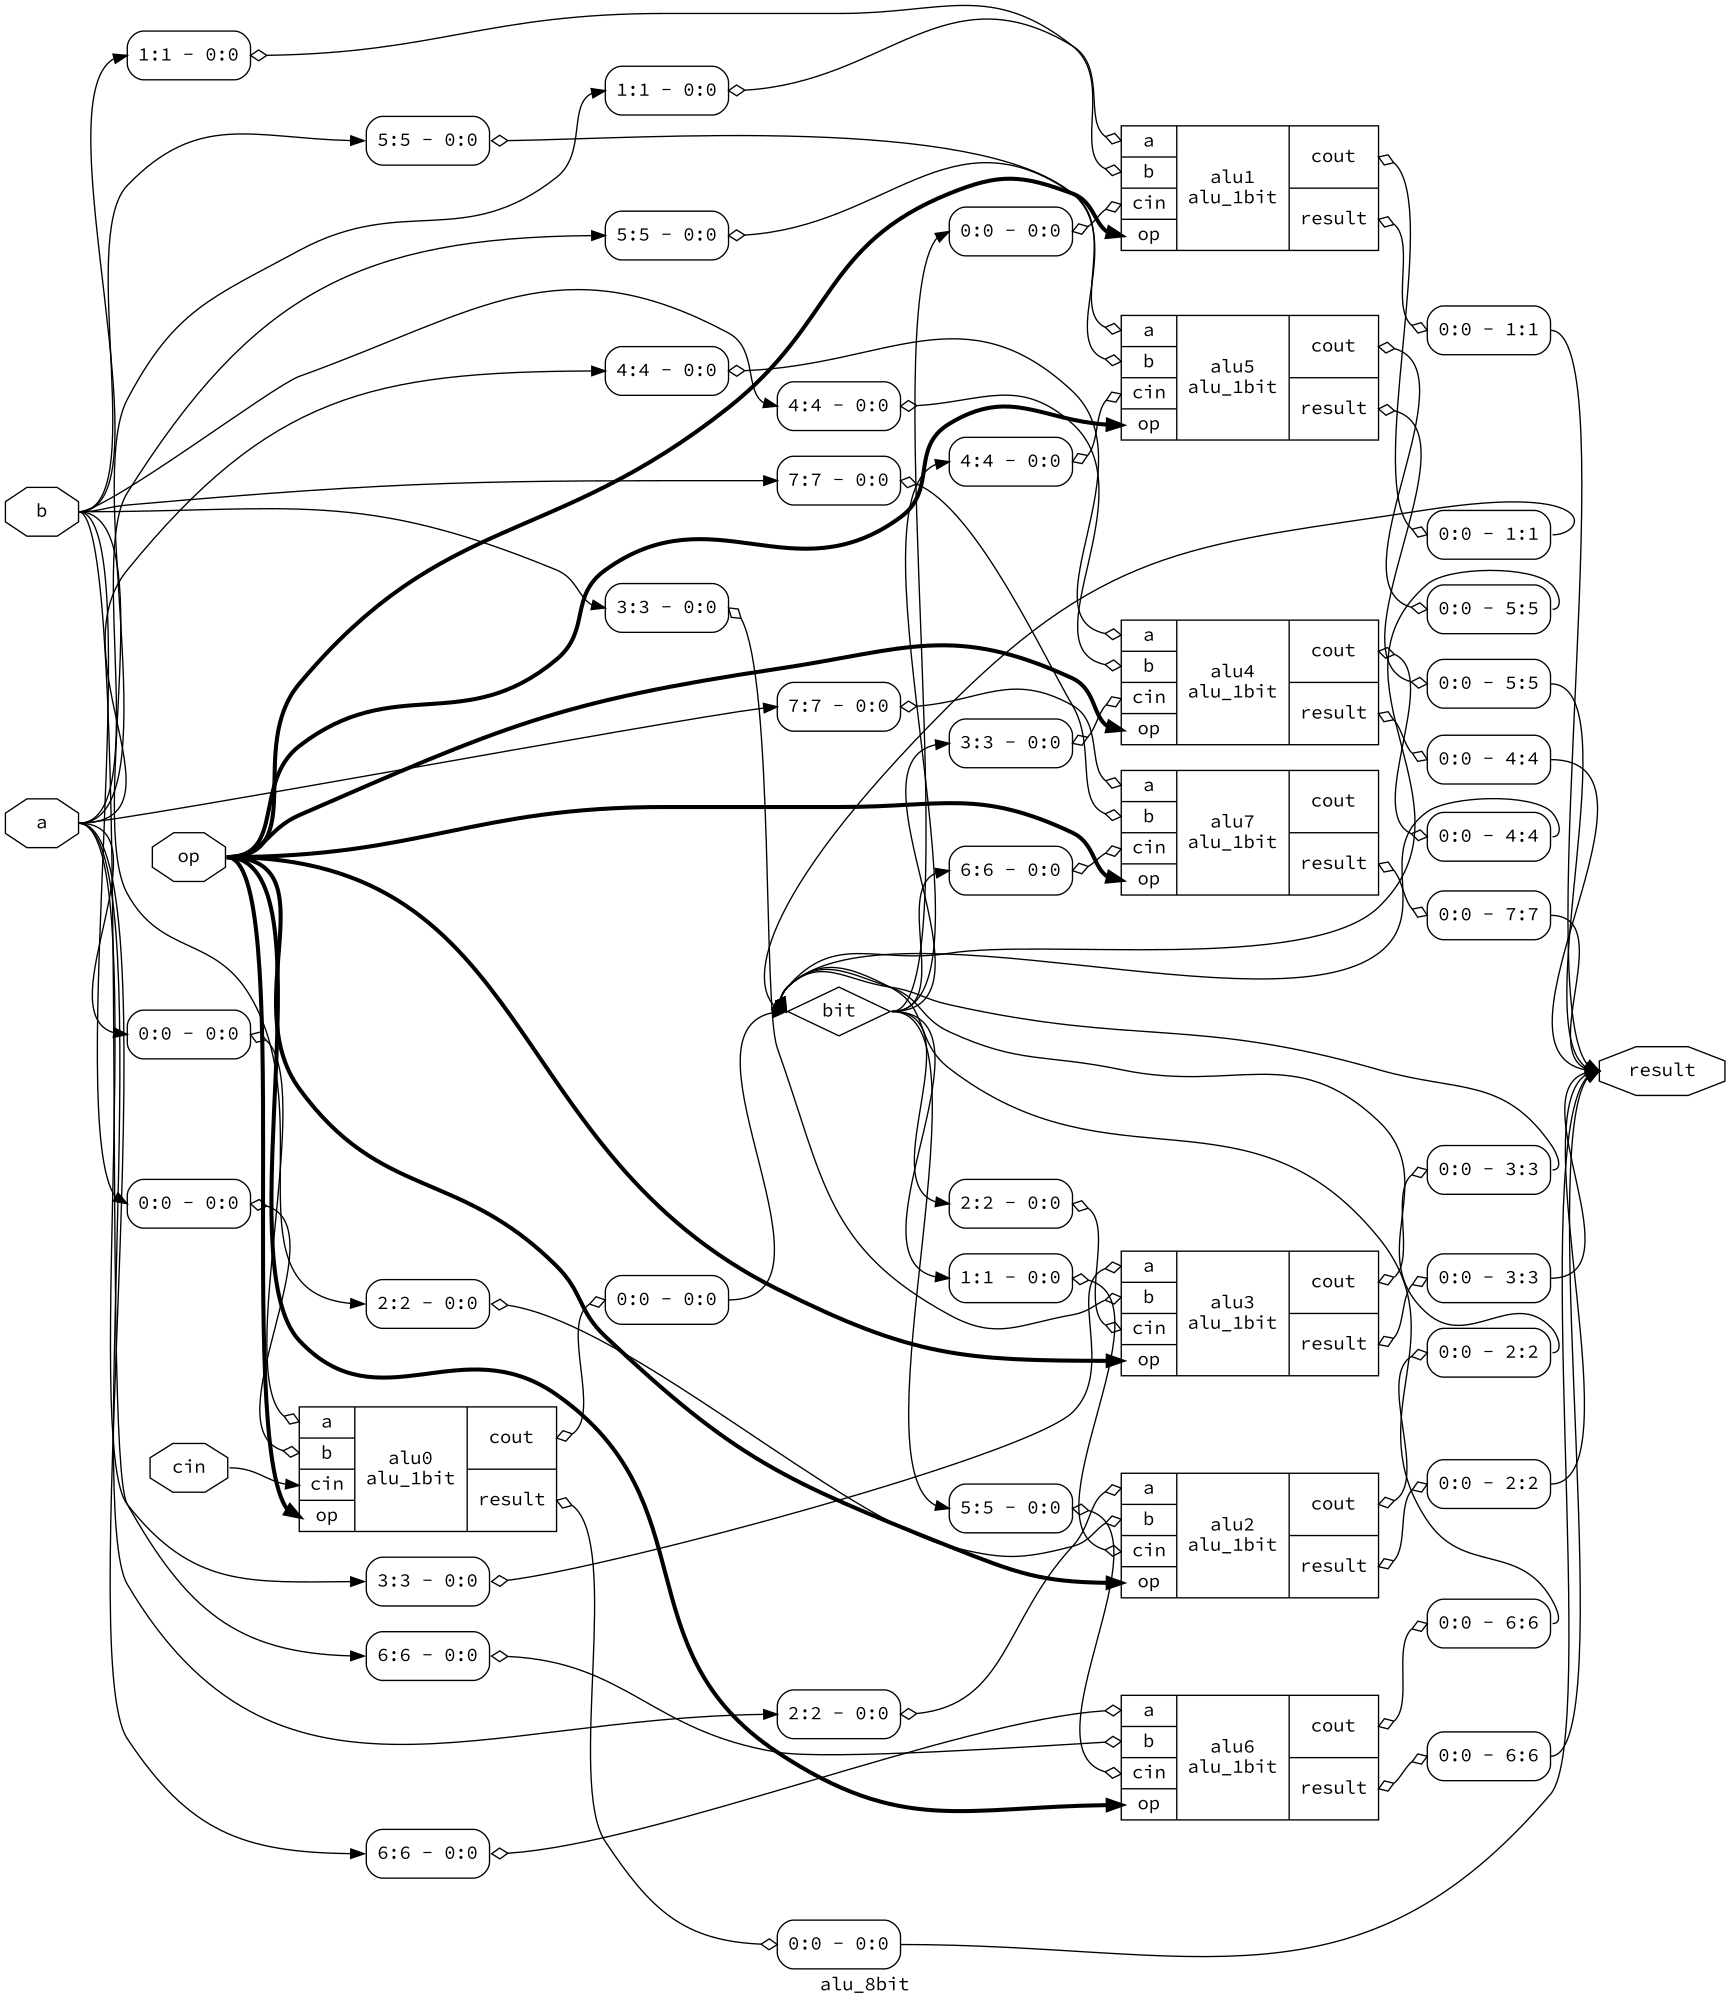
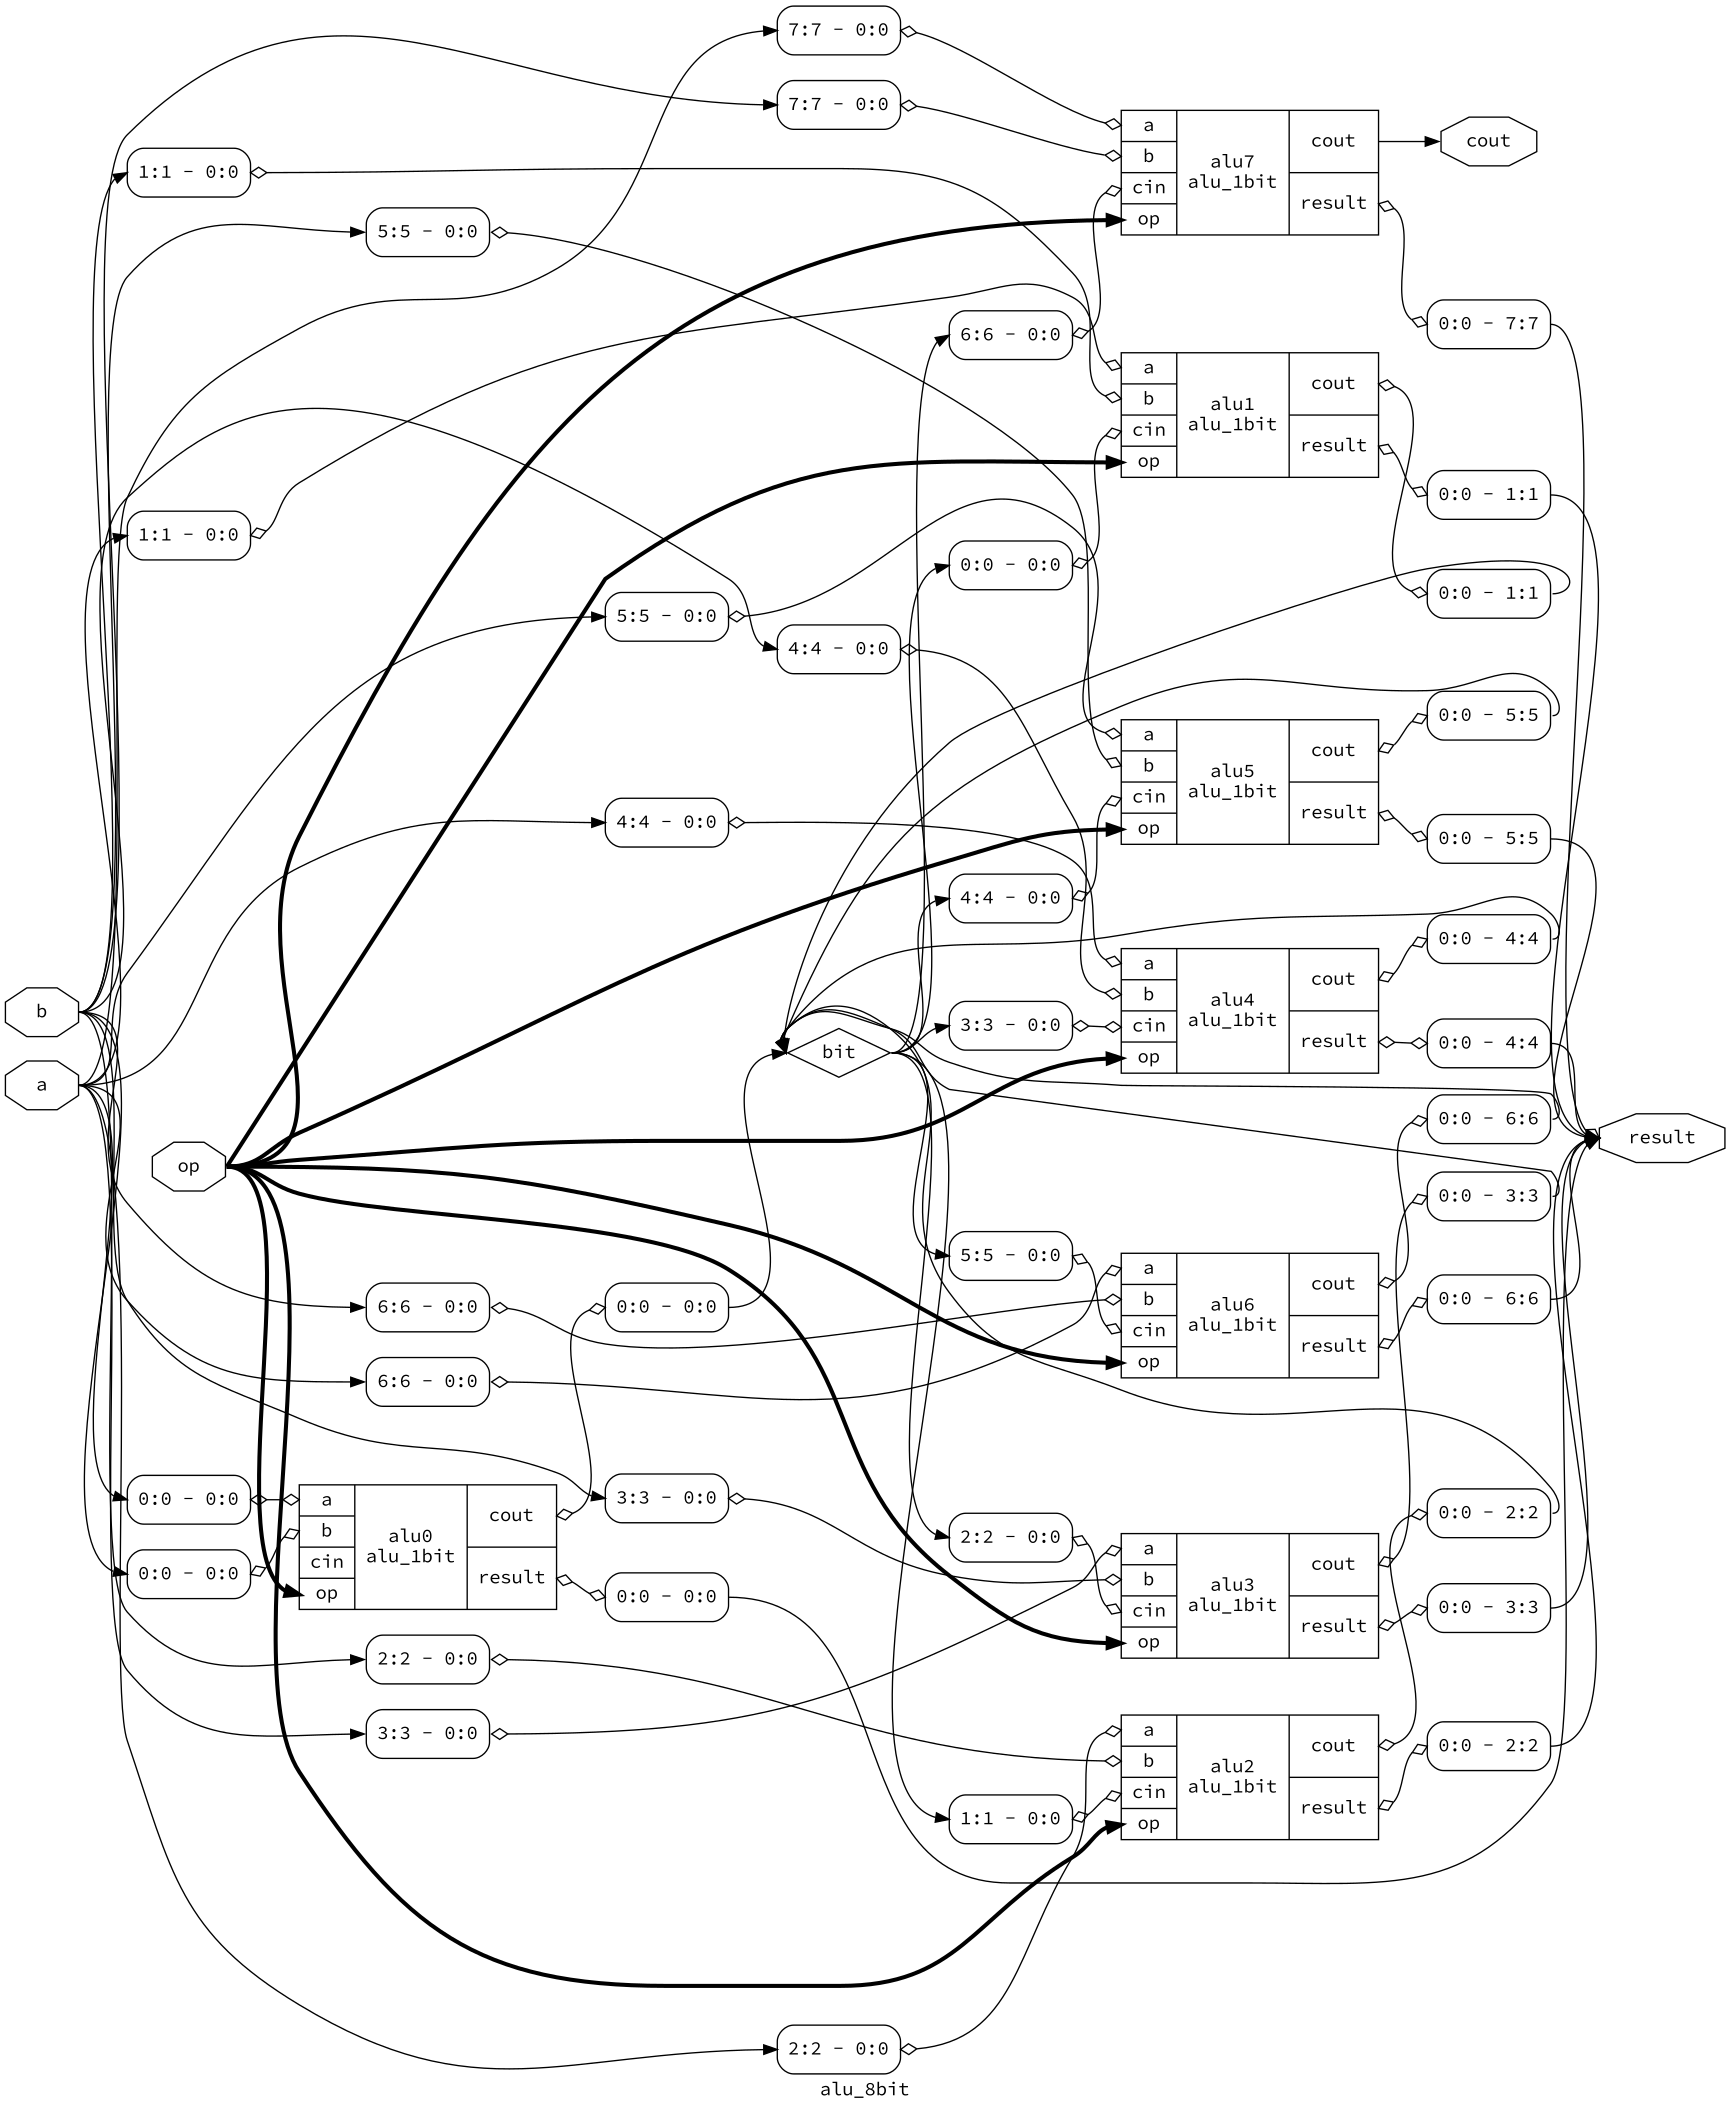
none -> (1489, 142)
(189, 1468) -> none
